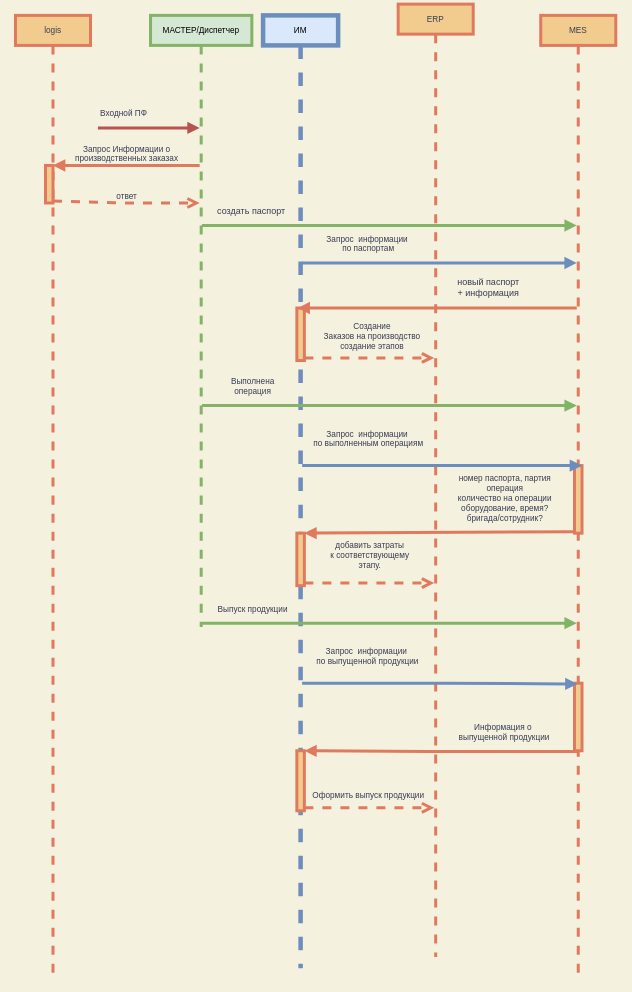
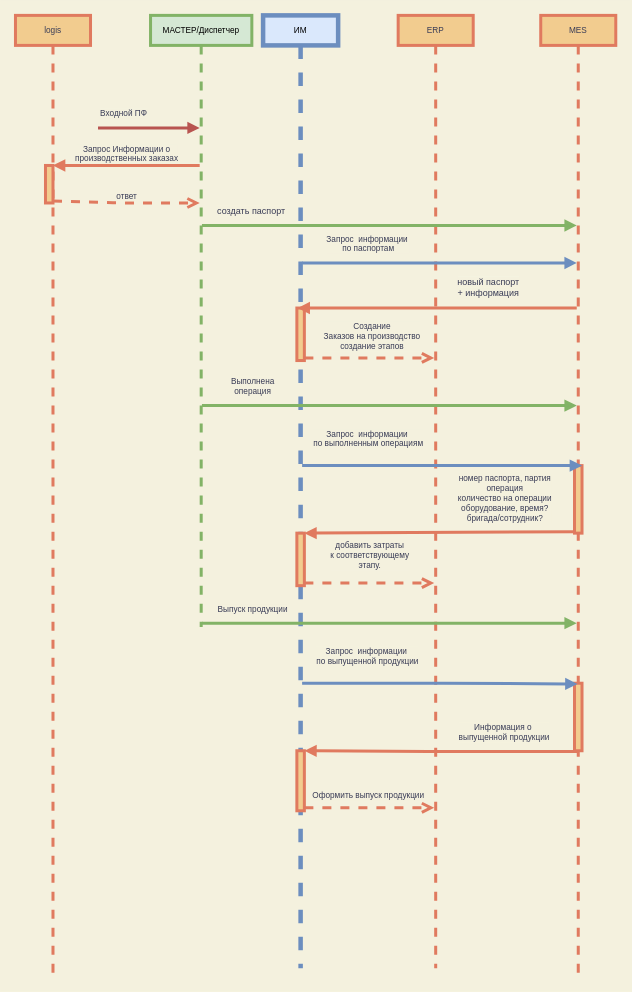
(435, 480) -> (435, 492)
